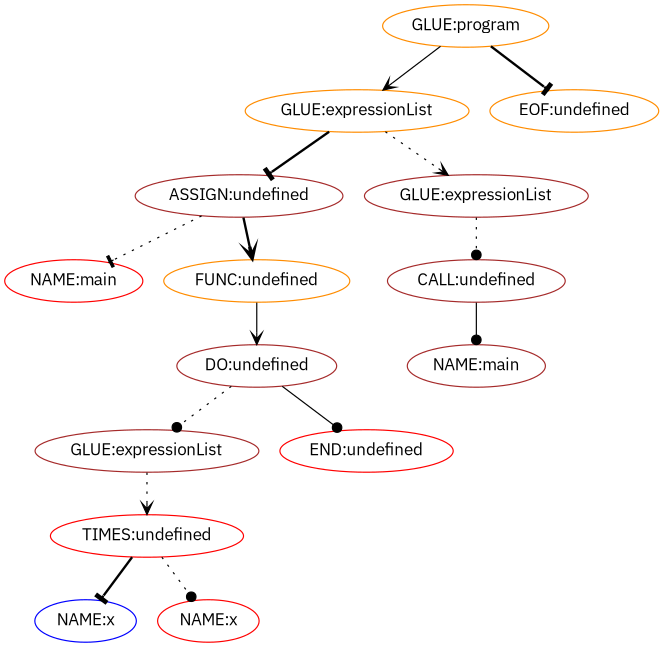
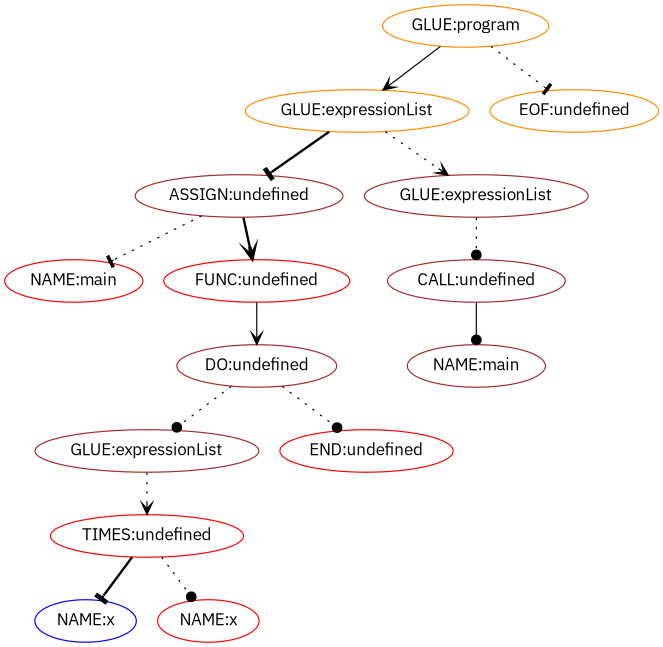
(517, 66) -> (517, 66)
(257, 281) -> (257, 281)
(308, 405) -> (308, 405)
